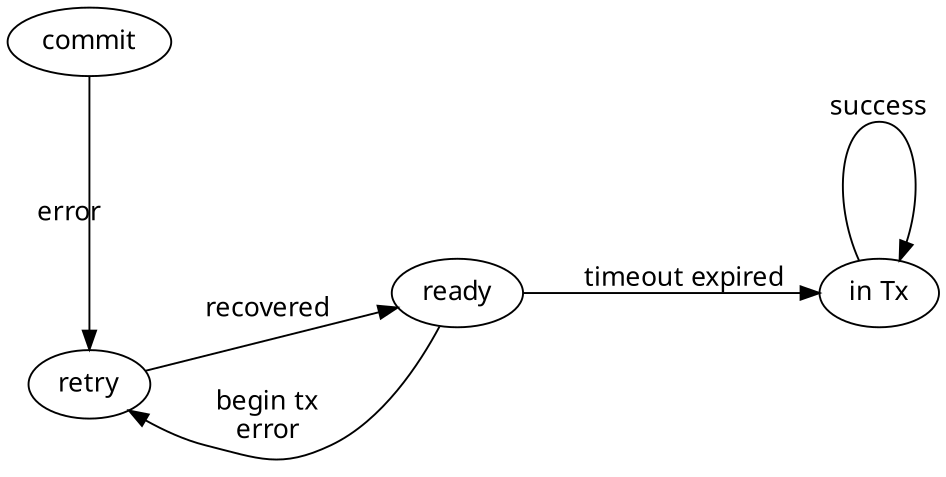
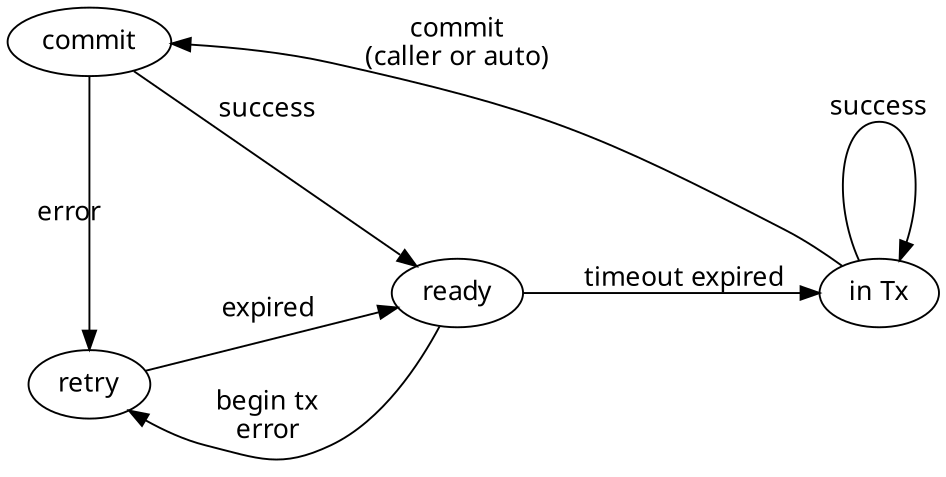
none -> (530, 115)
none -> (267, 163)
(268, 309) -> (268, 309)
